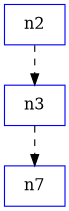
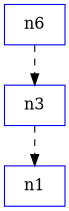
(35, 25) -> (35, 25)
(35, 186) -> (35, 186)
